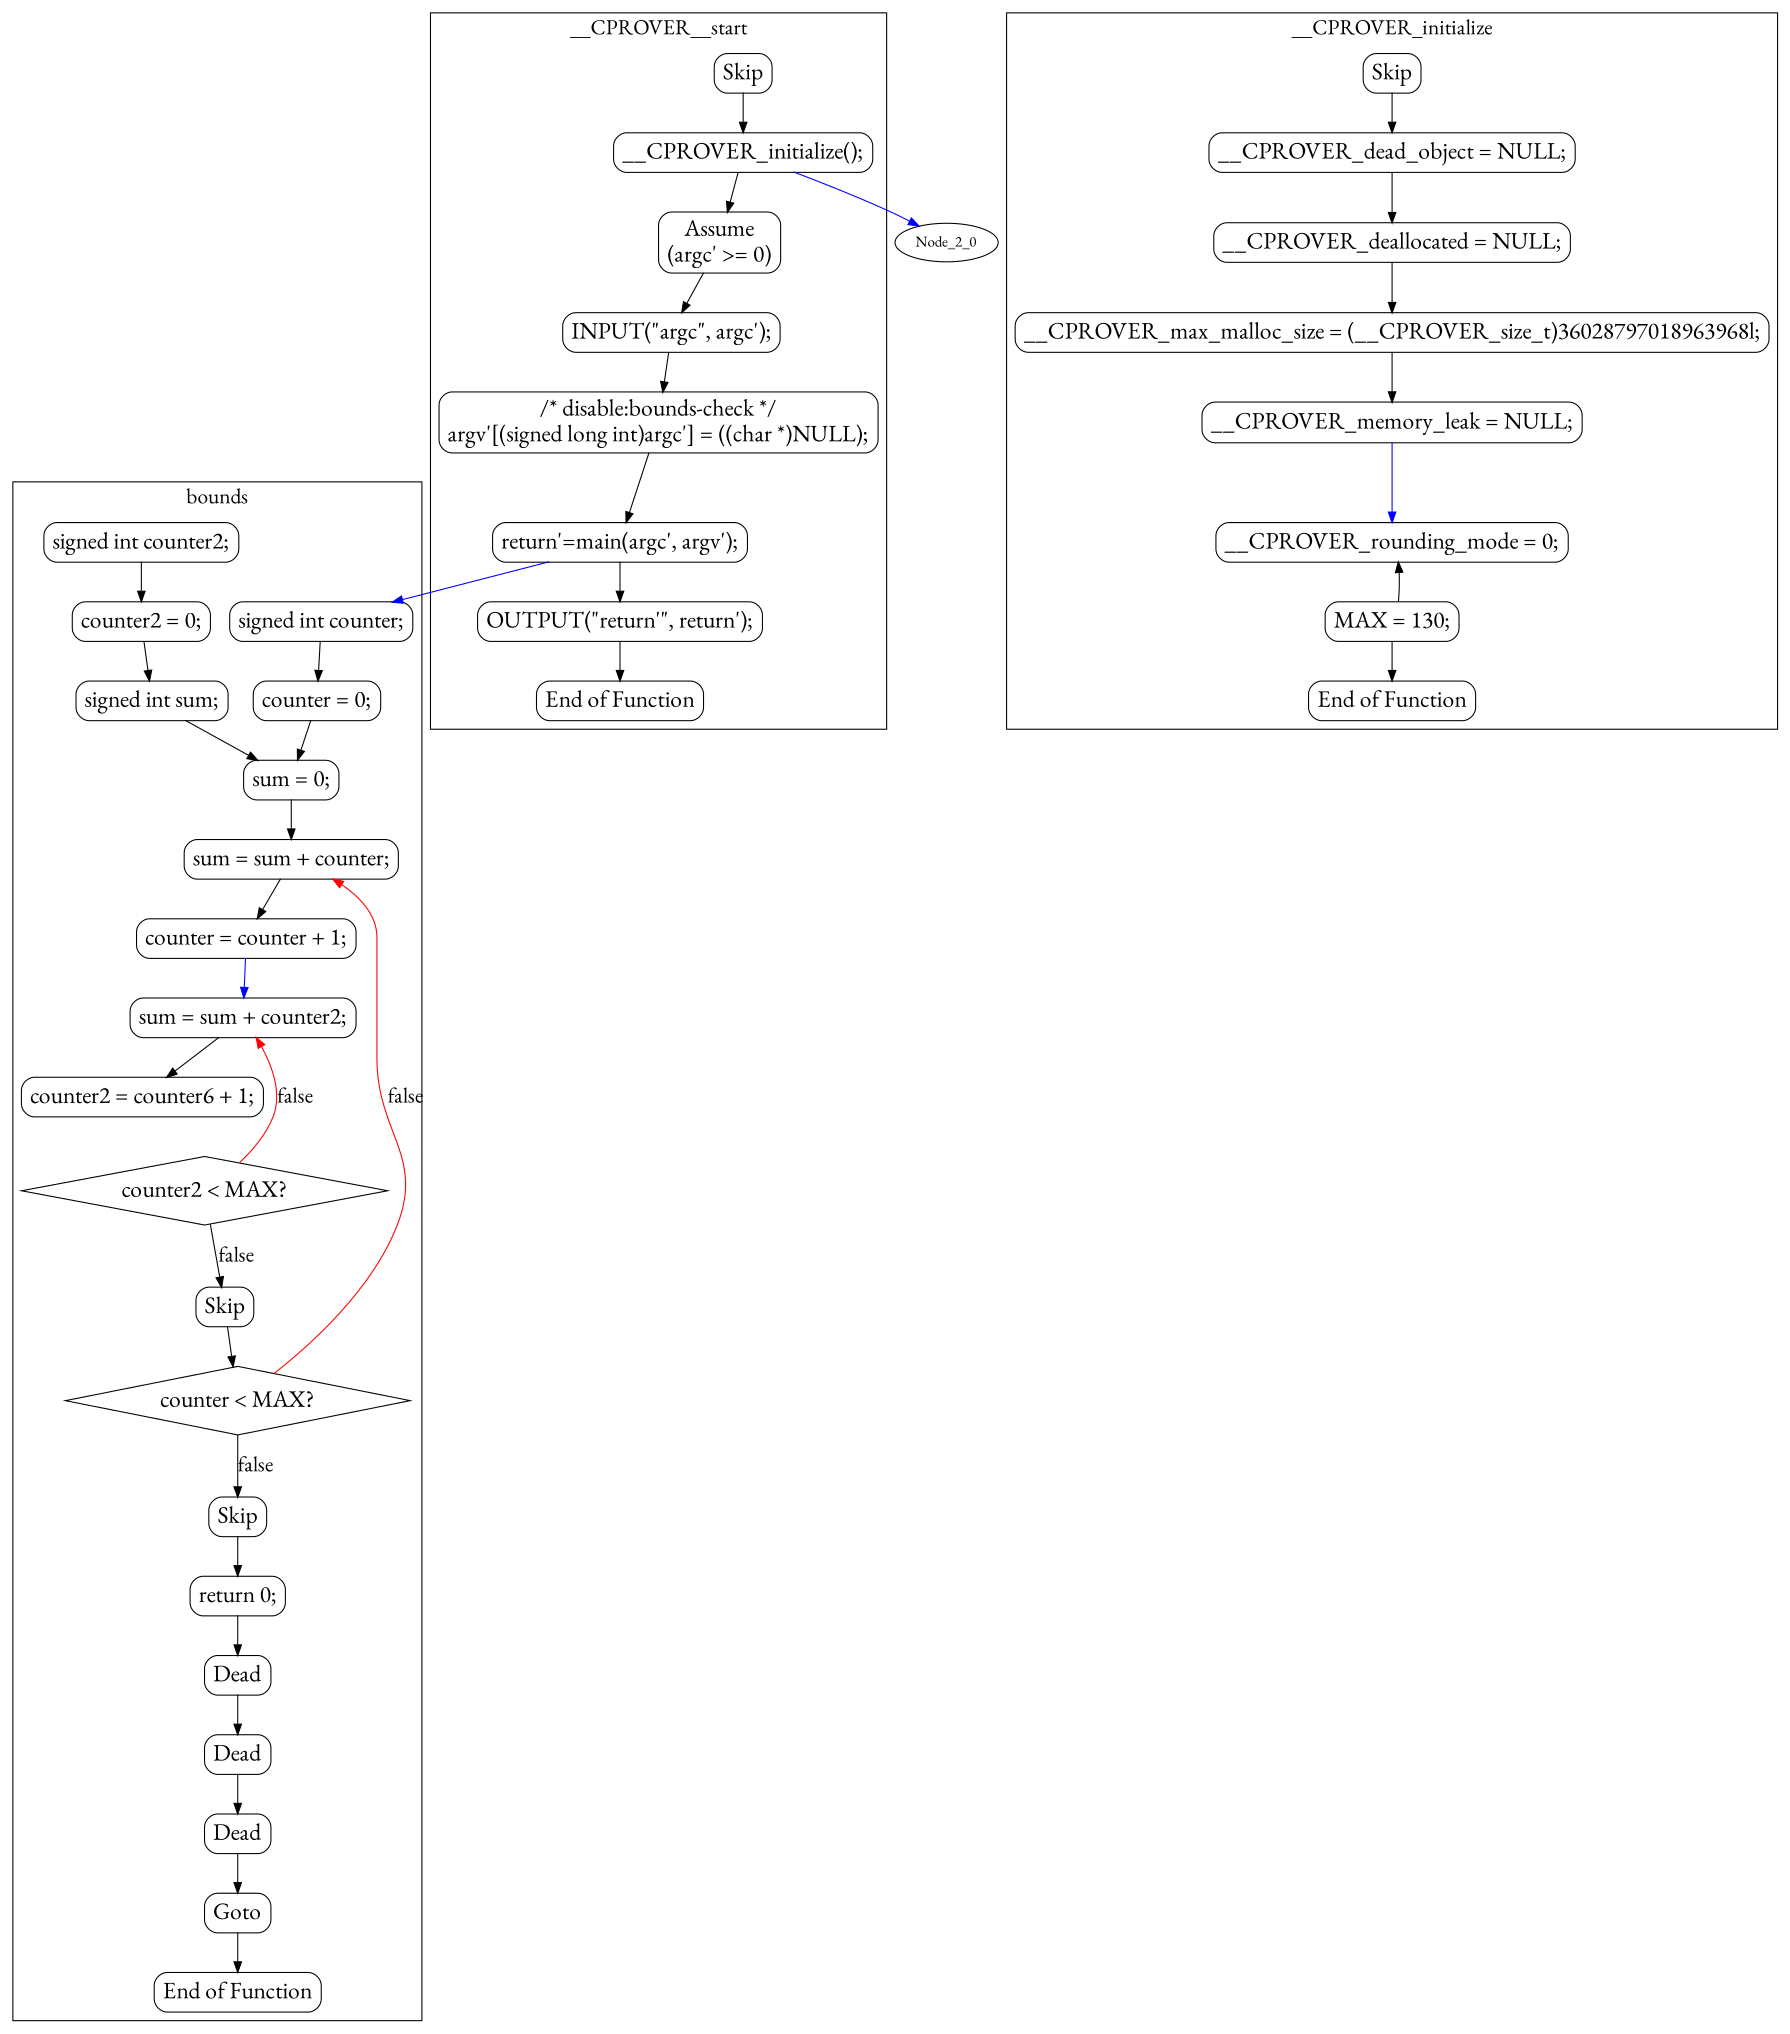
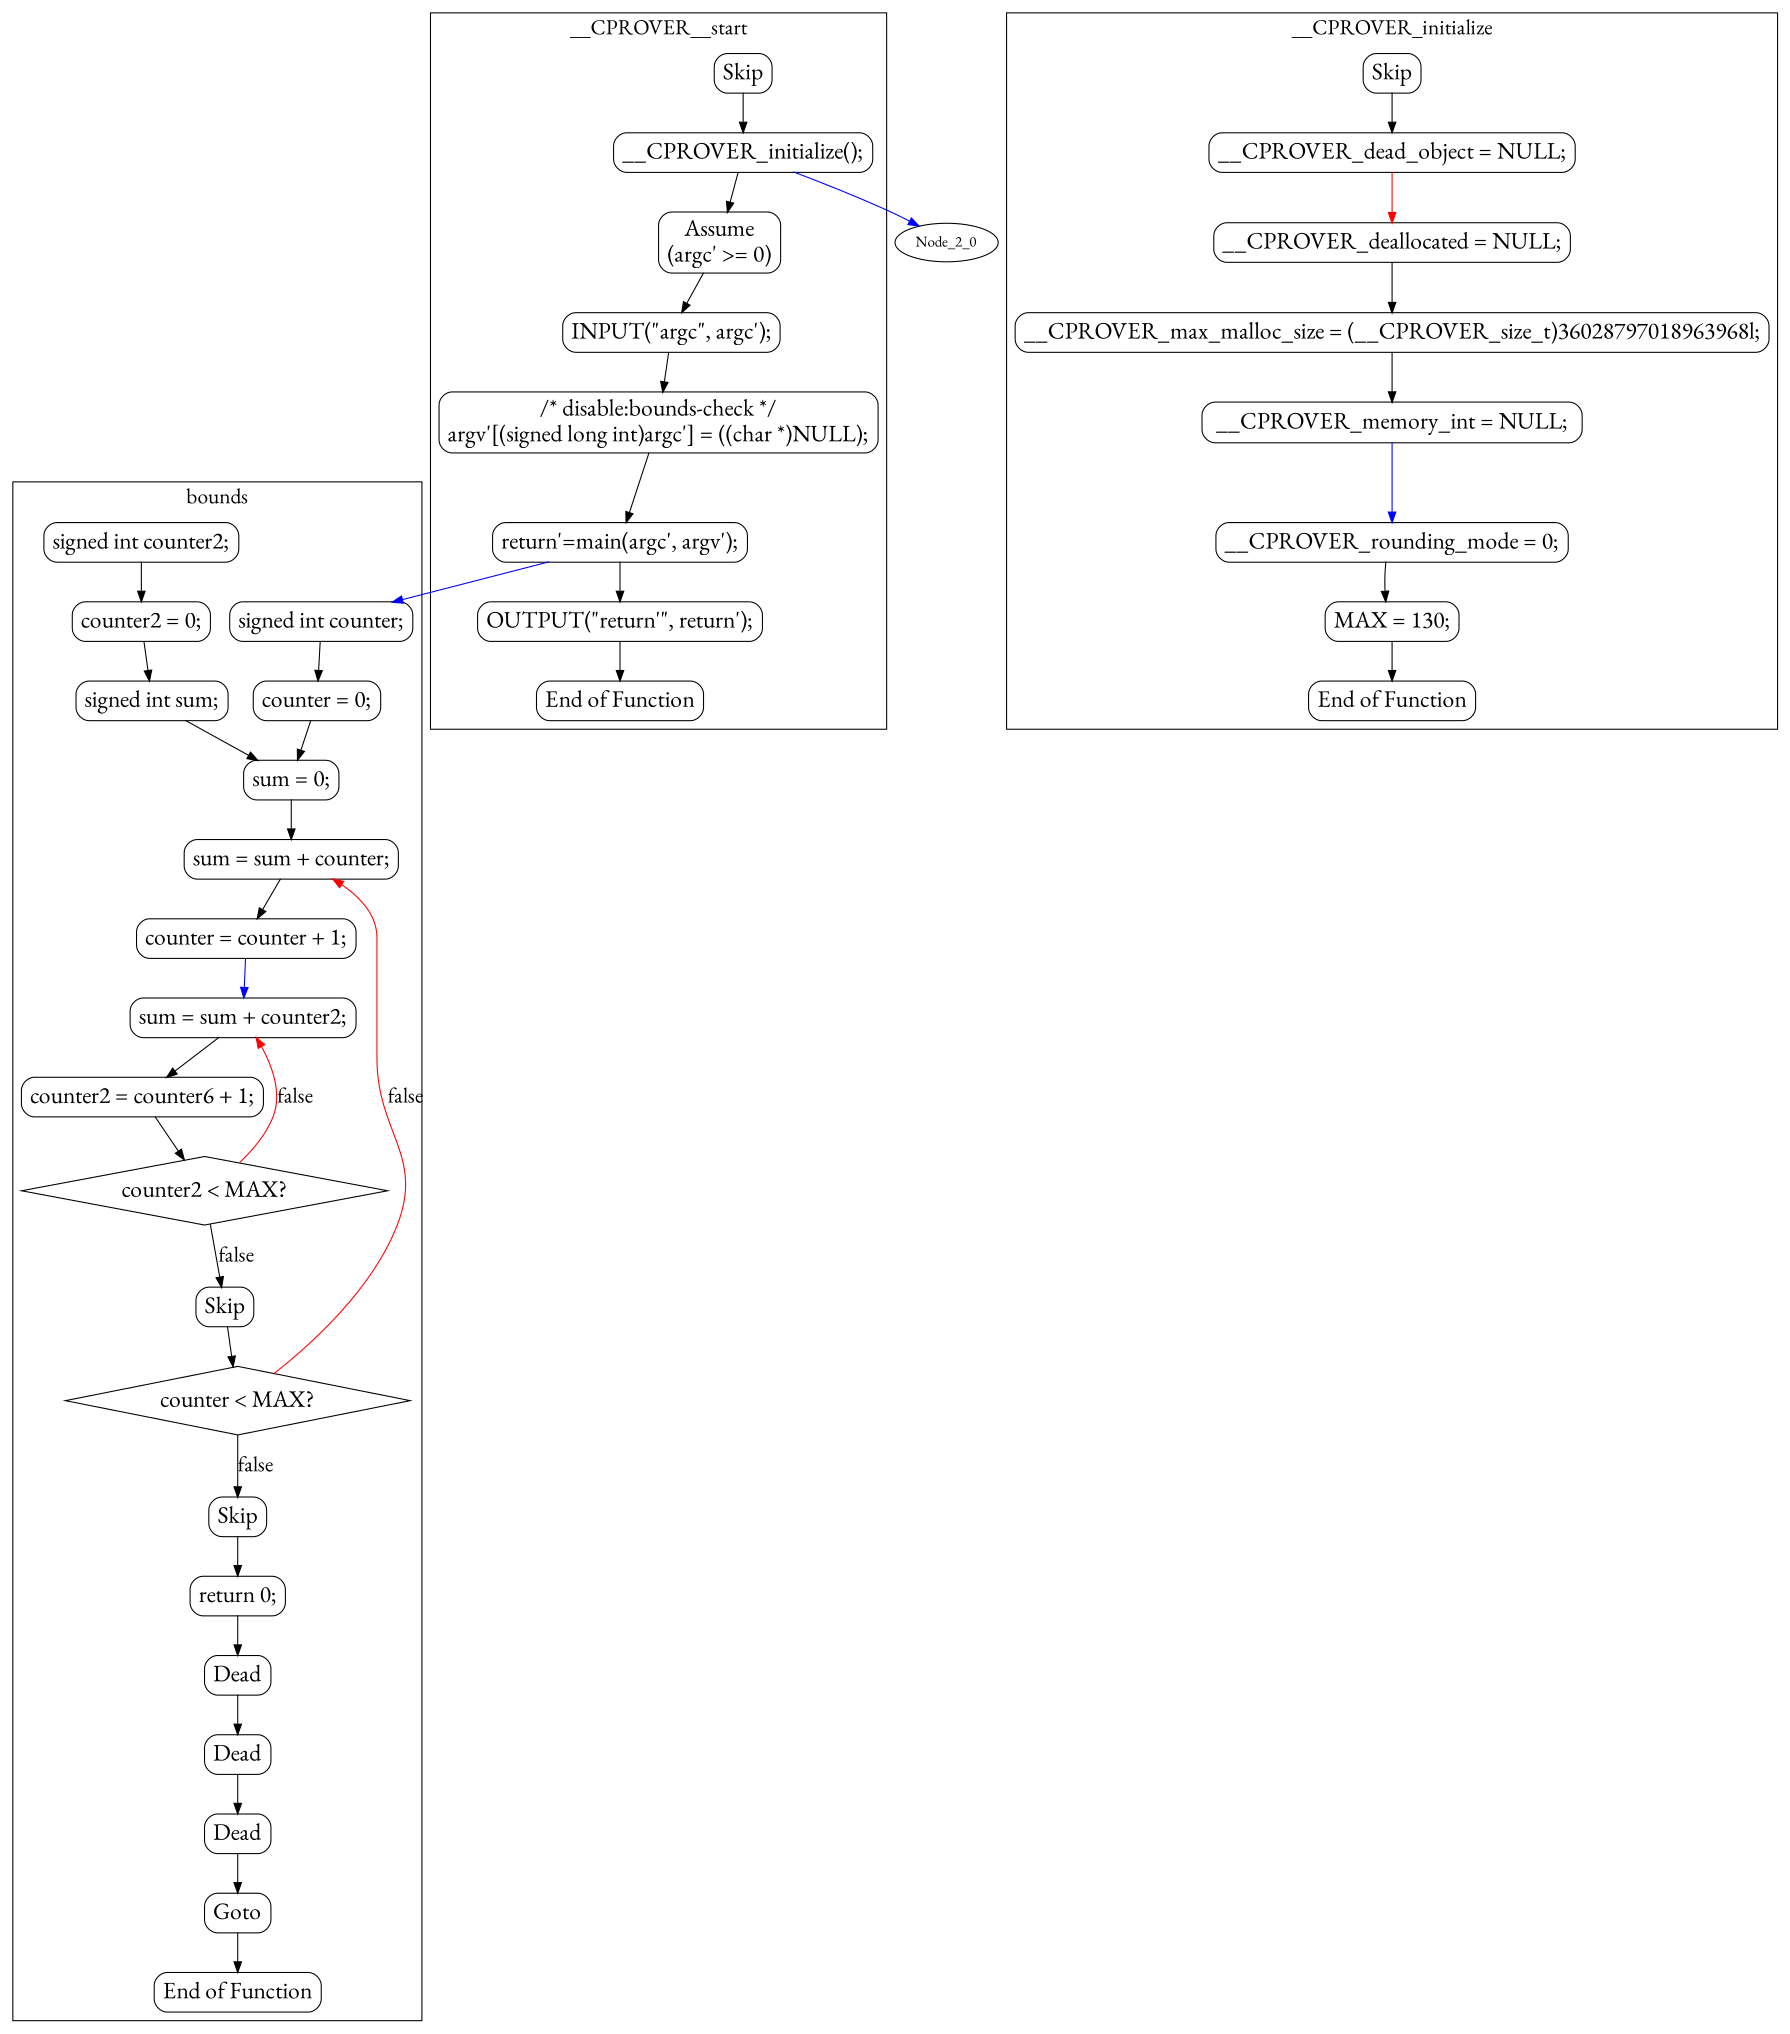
(1392, 192) -> (1392, 192)
(1392, 422) -> (1392, 422)
(1399, 587) -> (1385, 576)
none -> (167, 1134)
